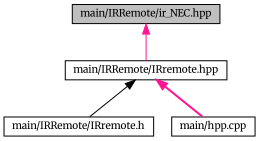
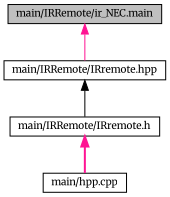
(146, 14) -> (85, 14)
(184, 102) -> (85, 160)
